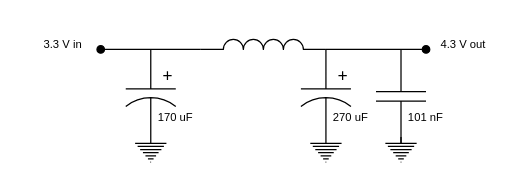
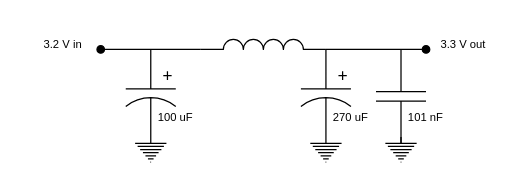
(63, 44) -> (63, 44)
(463, 44) -> (463, 44)
(176, 118) -> (176, 118)
